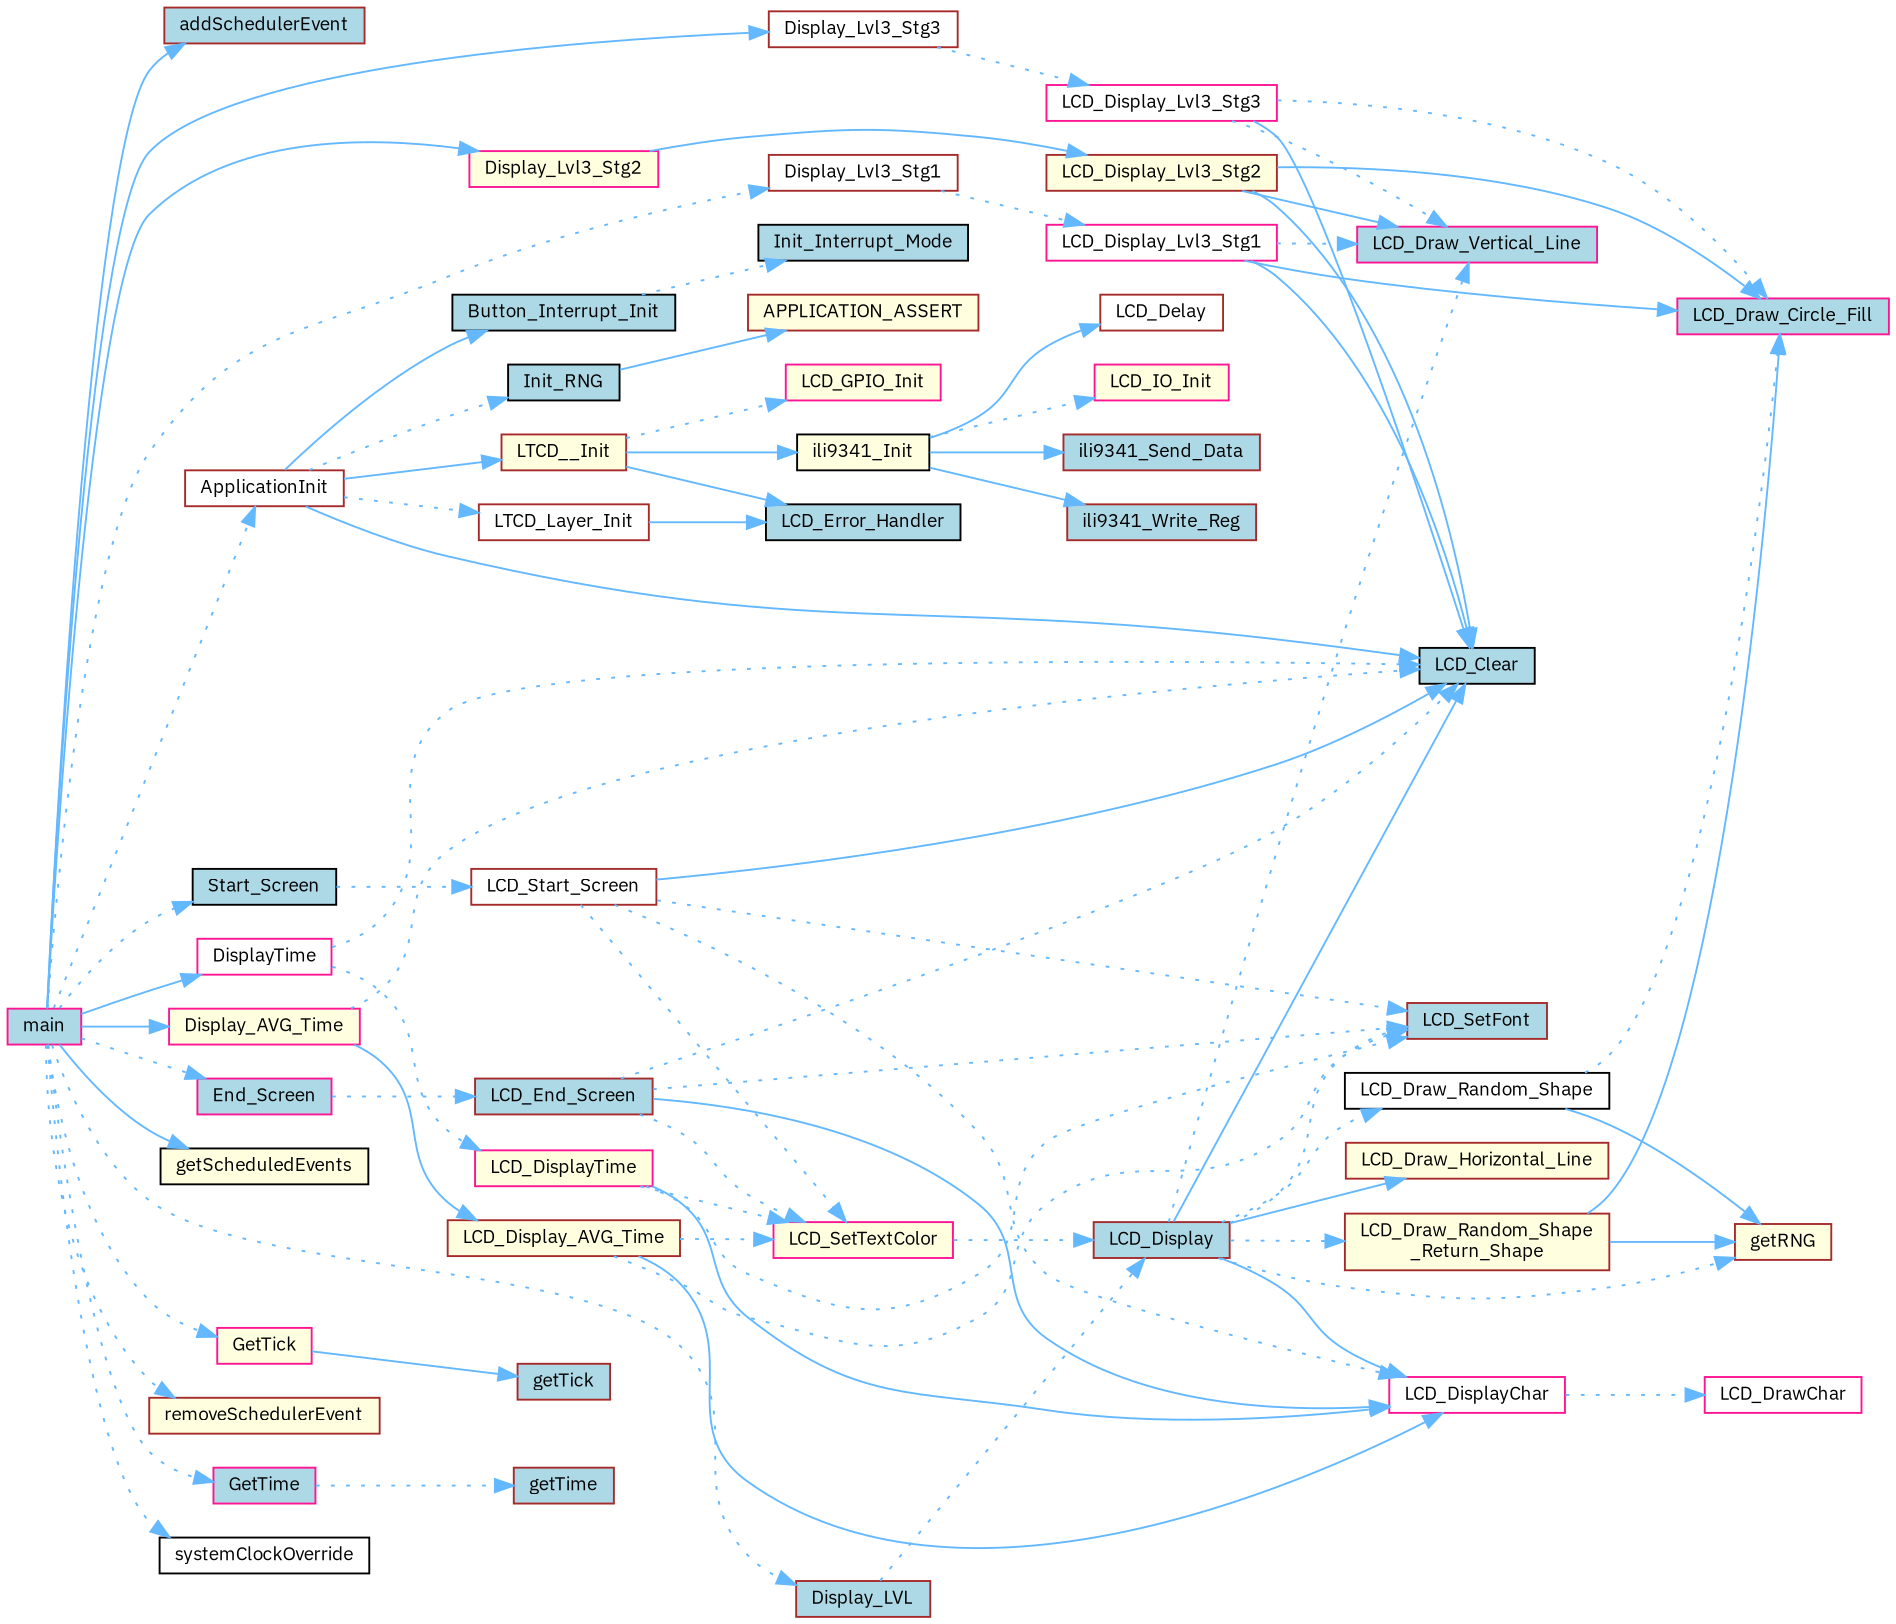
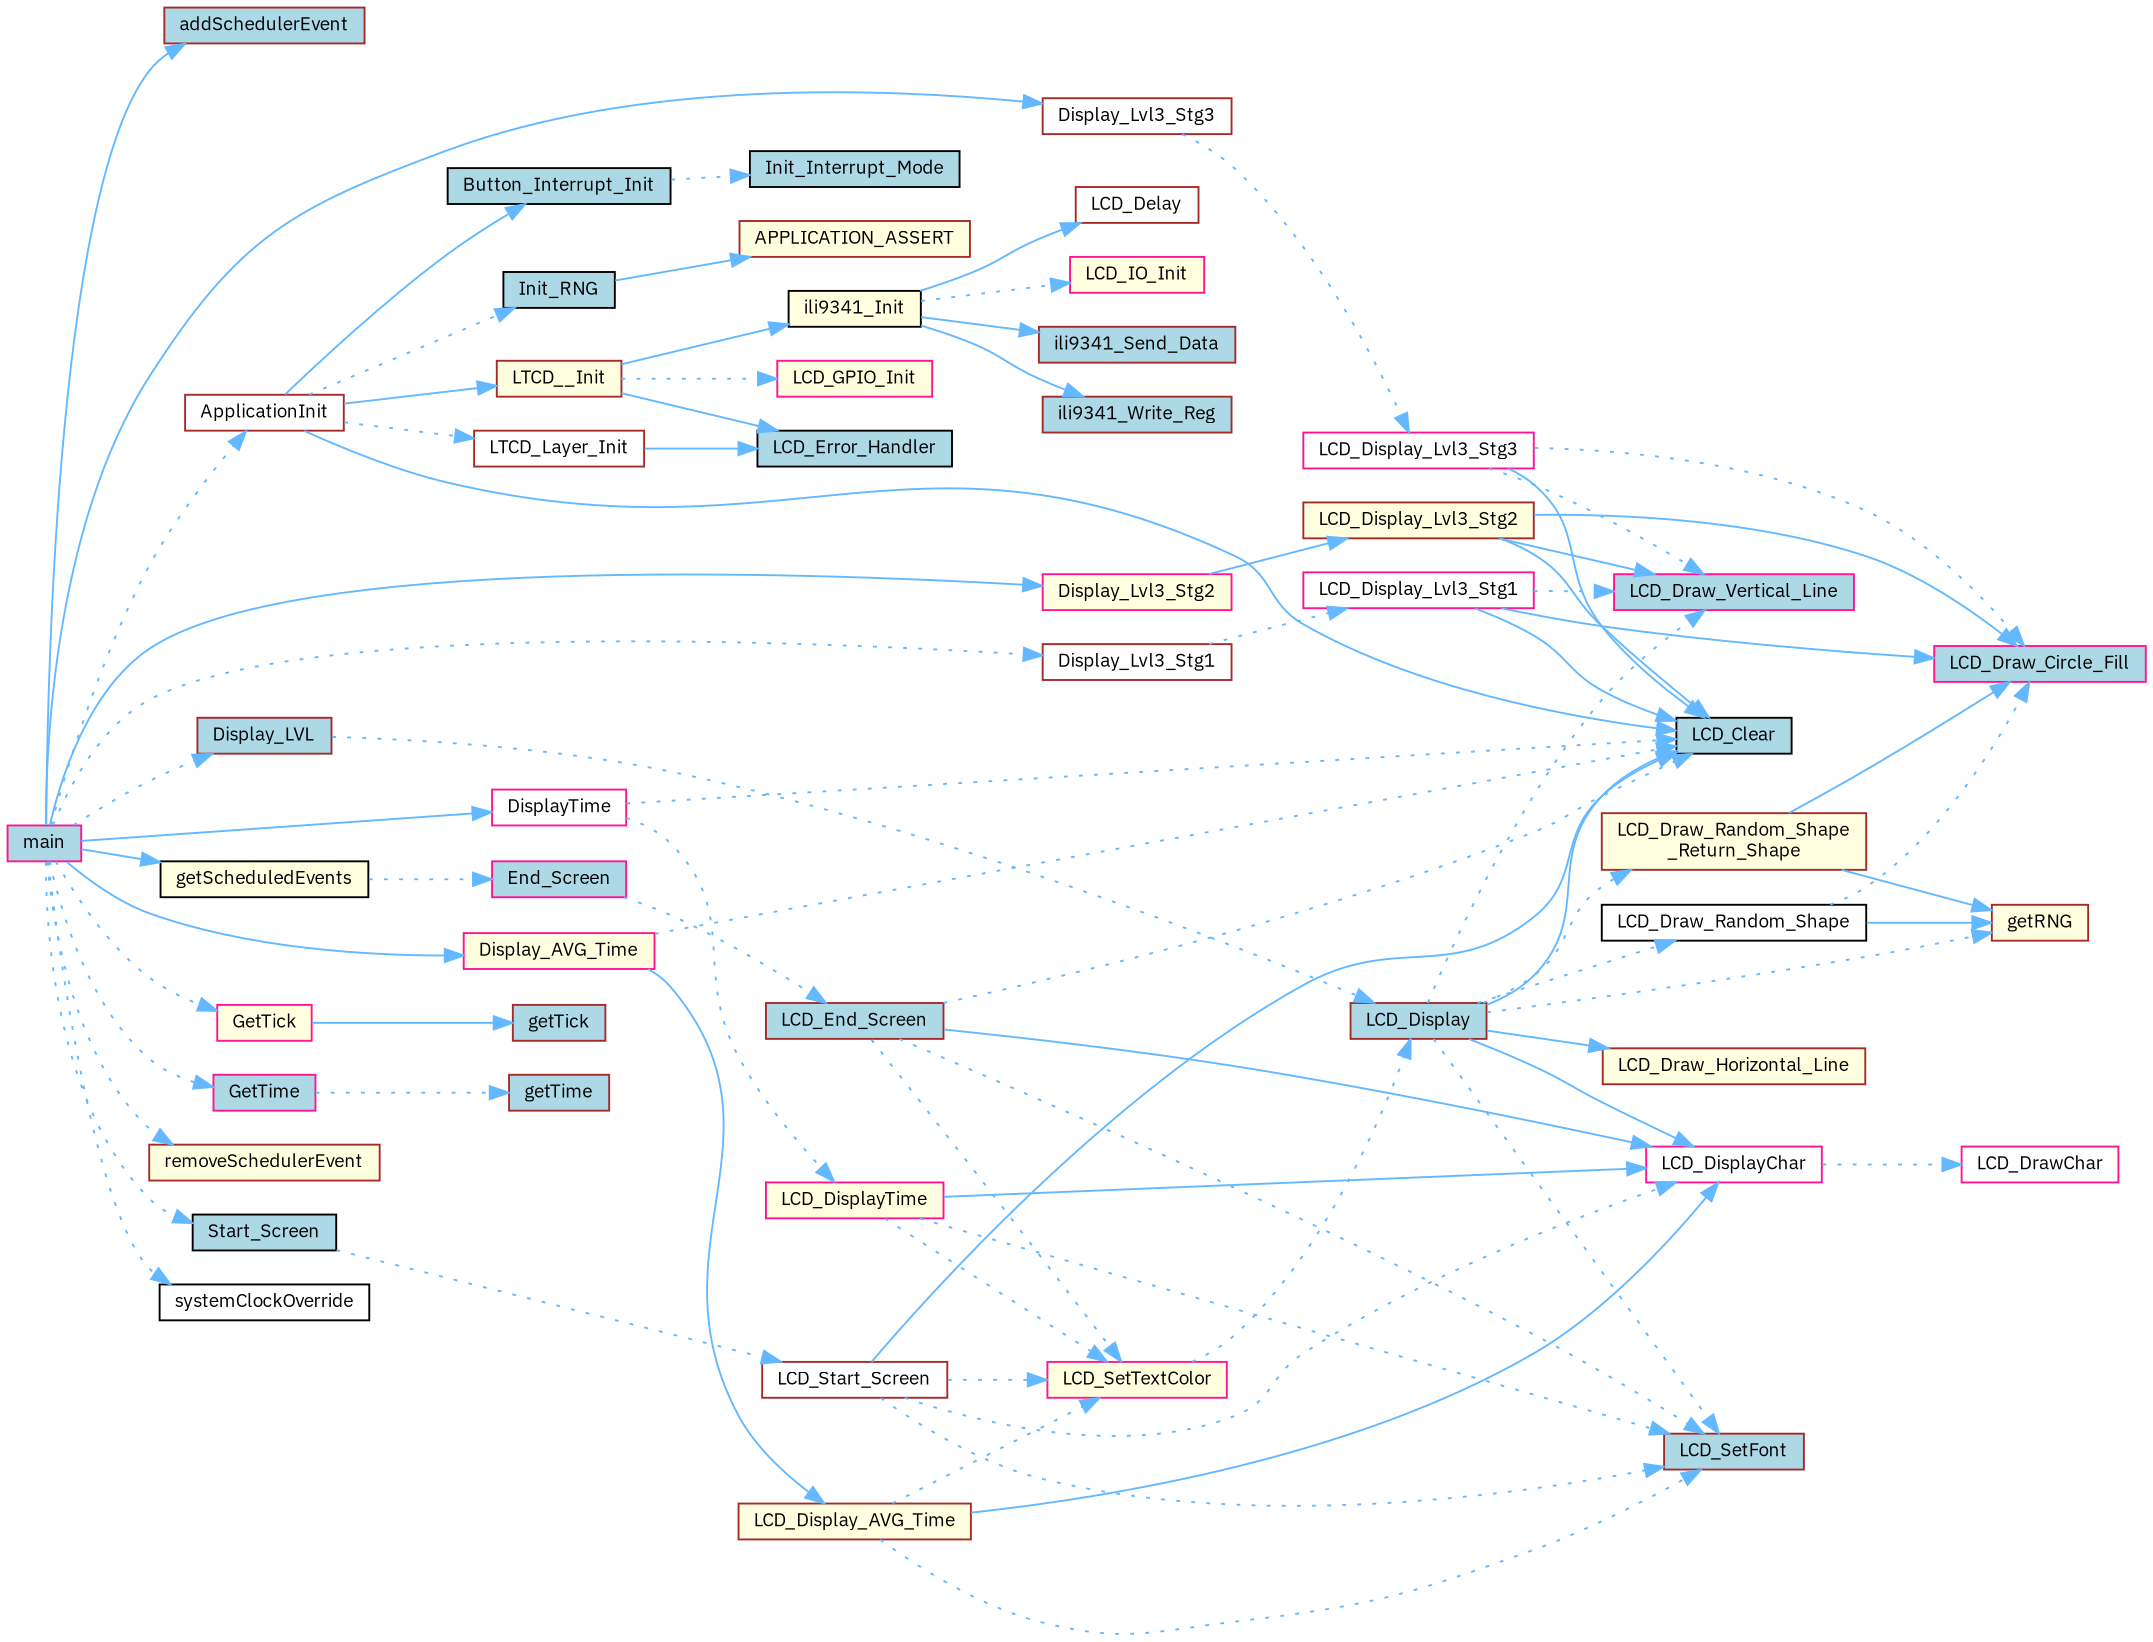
(134, 1056) -> (421, 879)
